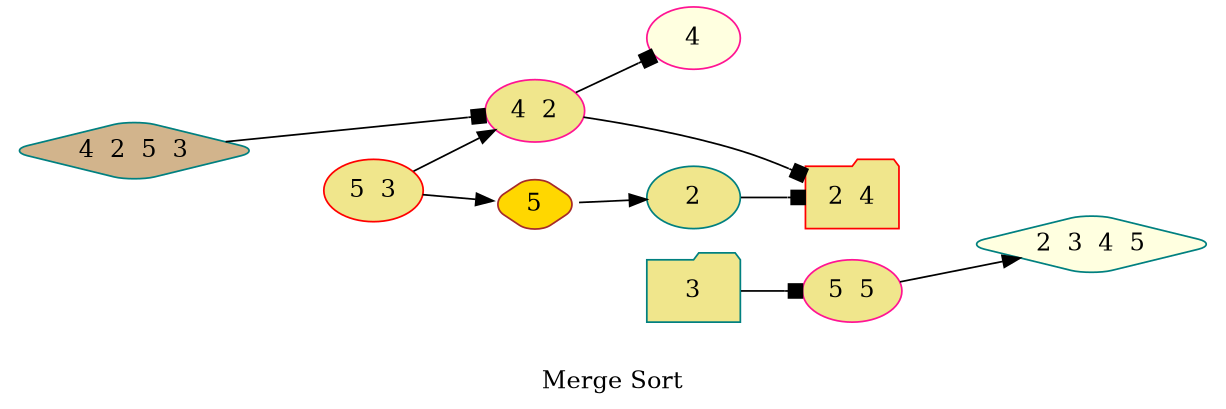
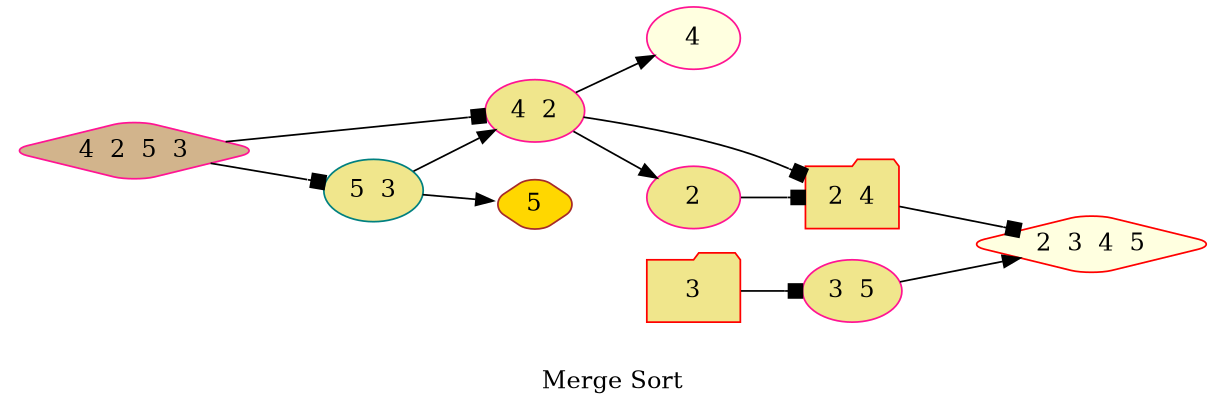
(607, 78) -> (607, 78)
(134, 151) -> (134, 151)
none -> (259, 171)
(374, 191) -> (374, 191)
(694, 197) -> (694, 197)
(604, 201) -> (607, 150)
none -> (951, 217)
(1091, 244) -> (1091, 244)
(694, 291) -> (694, 291)
(852, 291) -> (852, 291)
